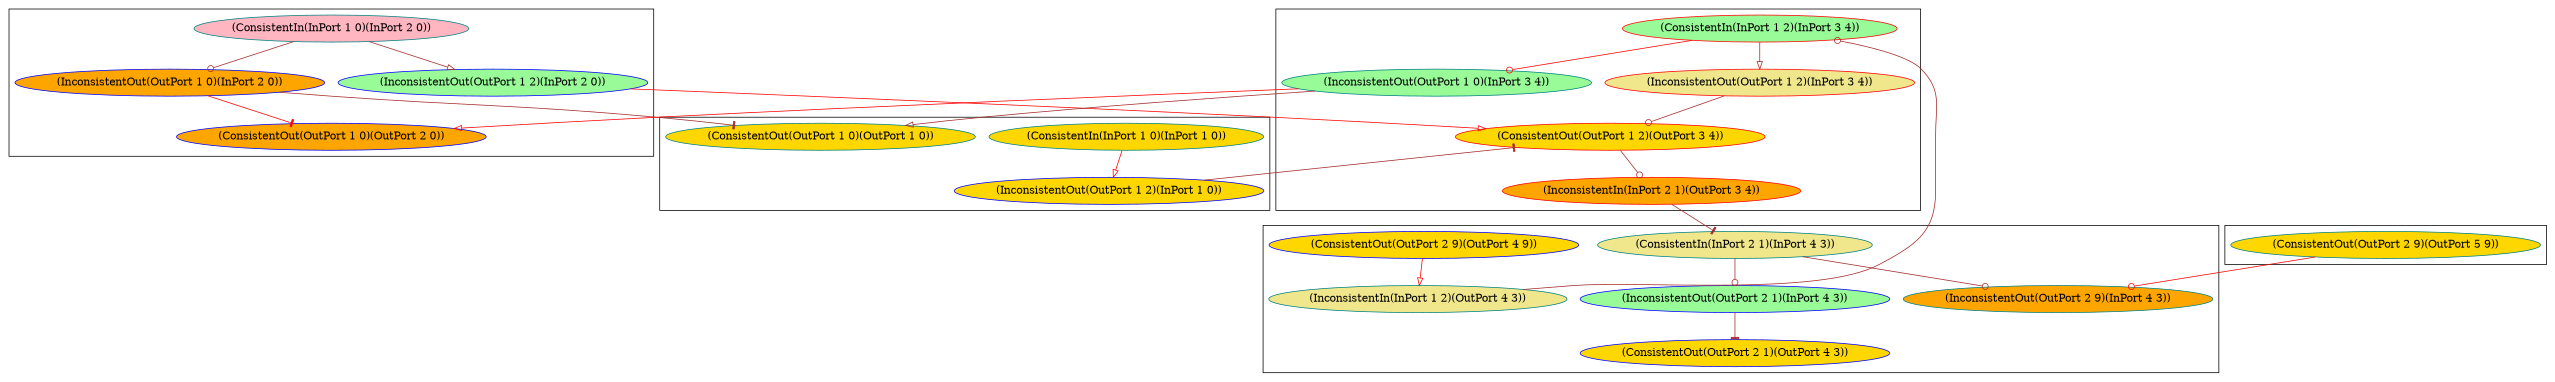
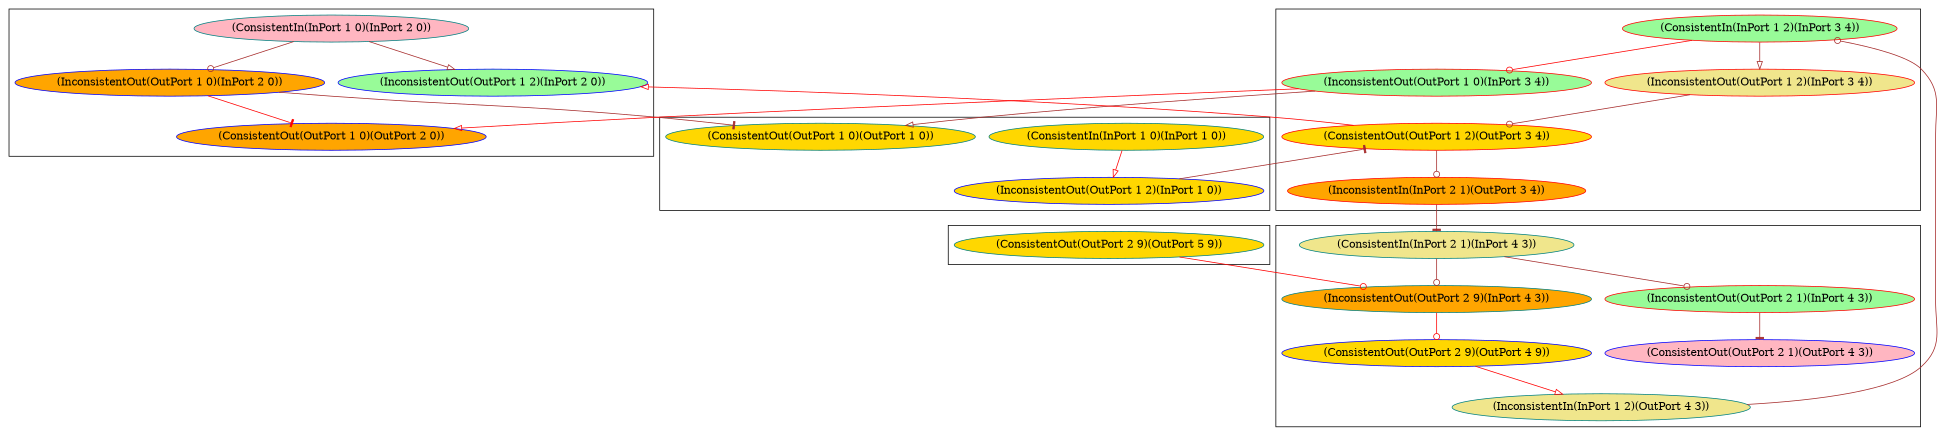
(1437, 83) -> (1437, 83)
(1033, 106) -> (948, 98)
(1735, 299) -> (1760, 299)
none -> (1437, 323)
(1735, 353) -> (1760, 353)
